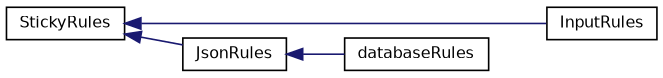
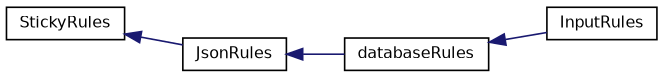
(344, 23) -> (526, 36)
